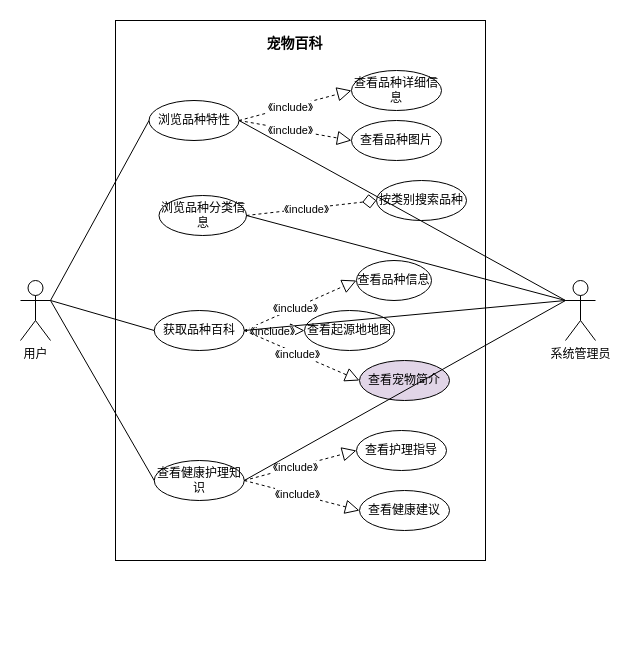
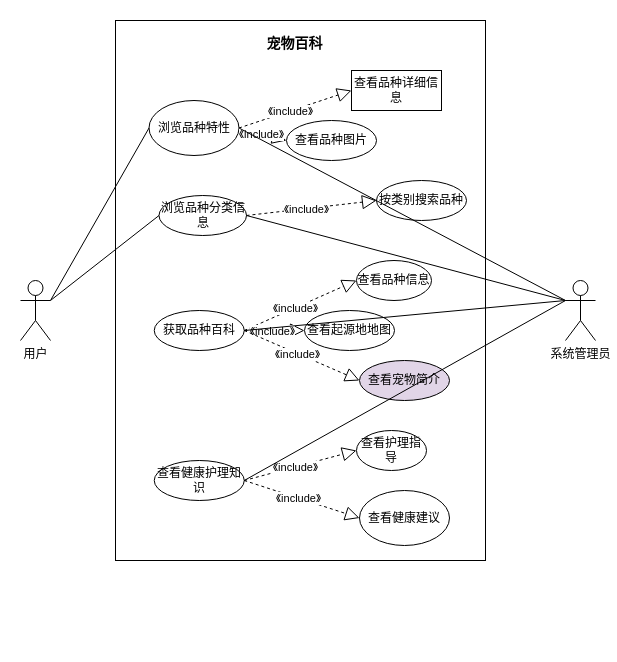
(397, 91) -> (397, 91)
(194, 121) -> (194, 128)
(397, 141) -> (332, 141)
(361, 202) -> (361, 202)
none -> (106, 257)
(103, 316) -> none
(103, 391) -> none
(402, 451) -> (392, 451)
(405, 511) -> (405, 518)
